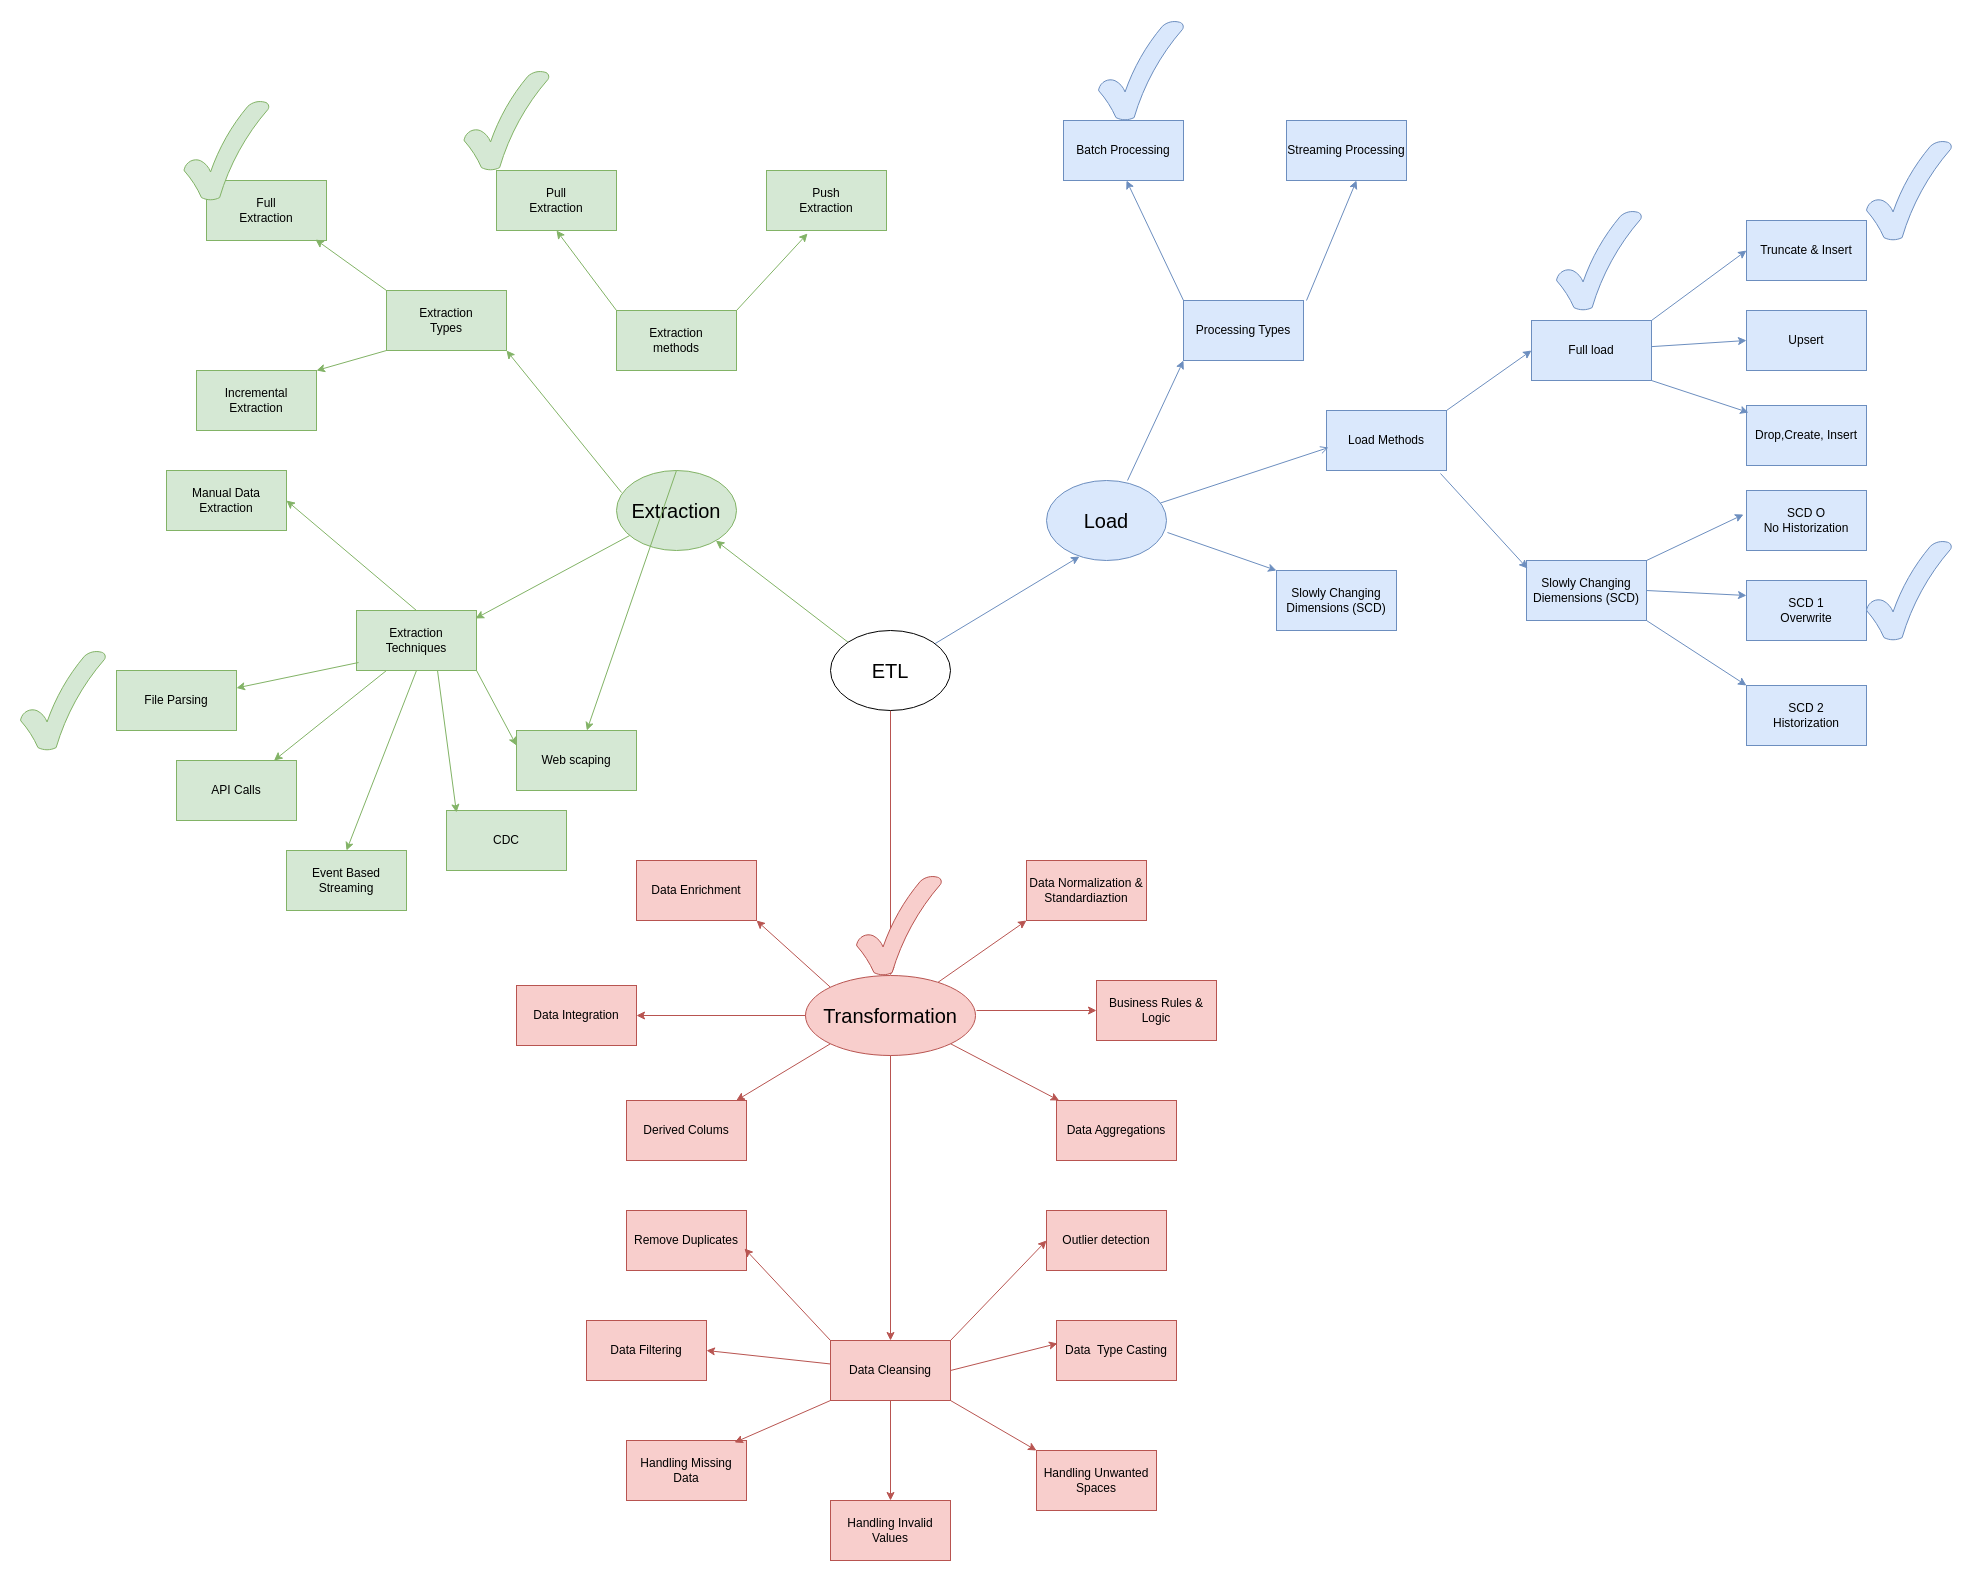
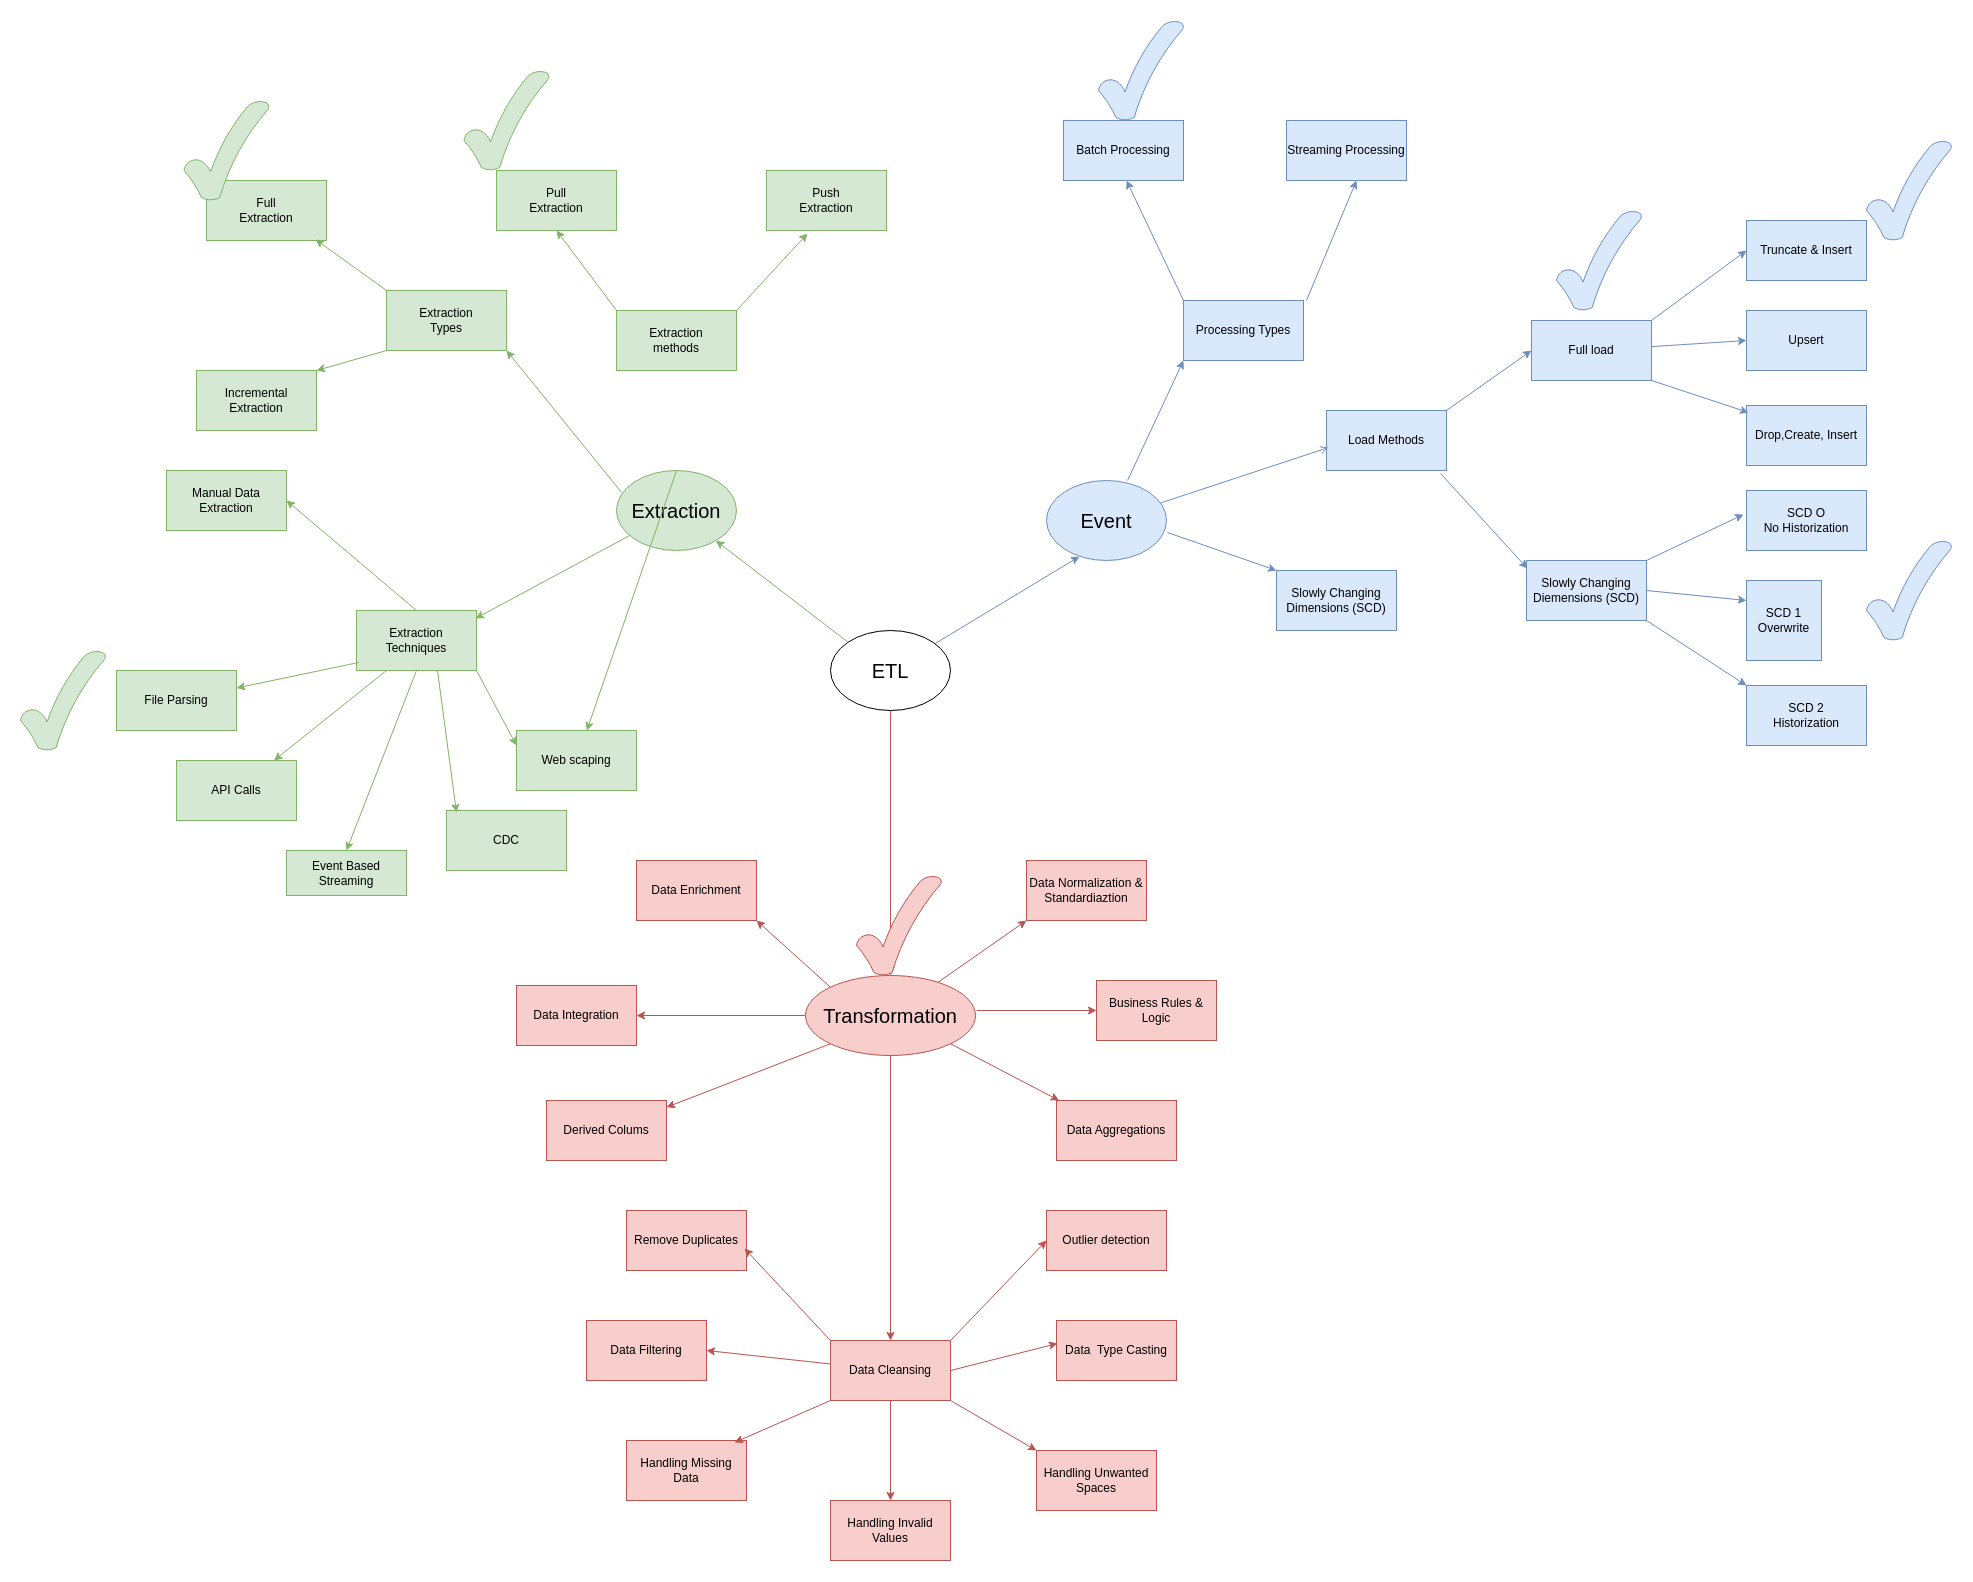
(1107, 521) -> (1107, 521)
(1807, 611) -> (1784, 621)
(347, 881) -> (347, 873)
(687, 1131) -> (607, 1131)
